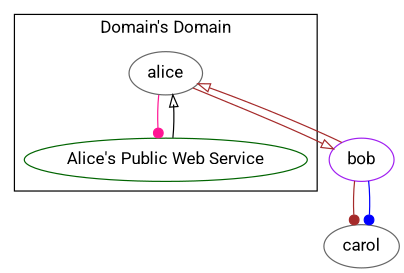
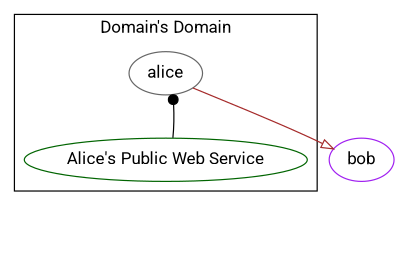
(158, 111) -> none
(276, 114) -> none
(174, 121) -> (174, 121)
(362, 246) -> none
